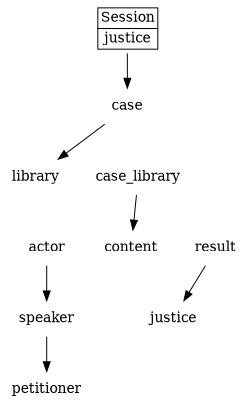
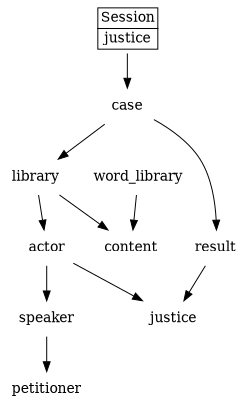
none -> (201, 160)
(138, 177) -> (138, 177)
none -> (41, 208)
none -> (80, 210)
none -> (104, 280)
